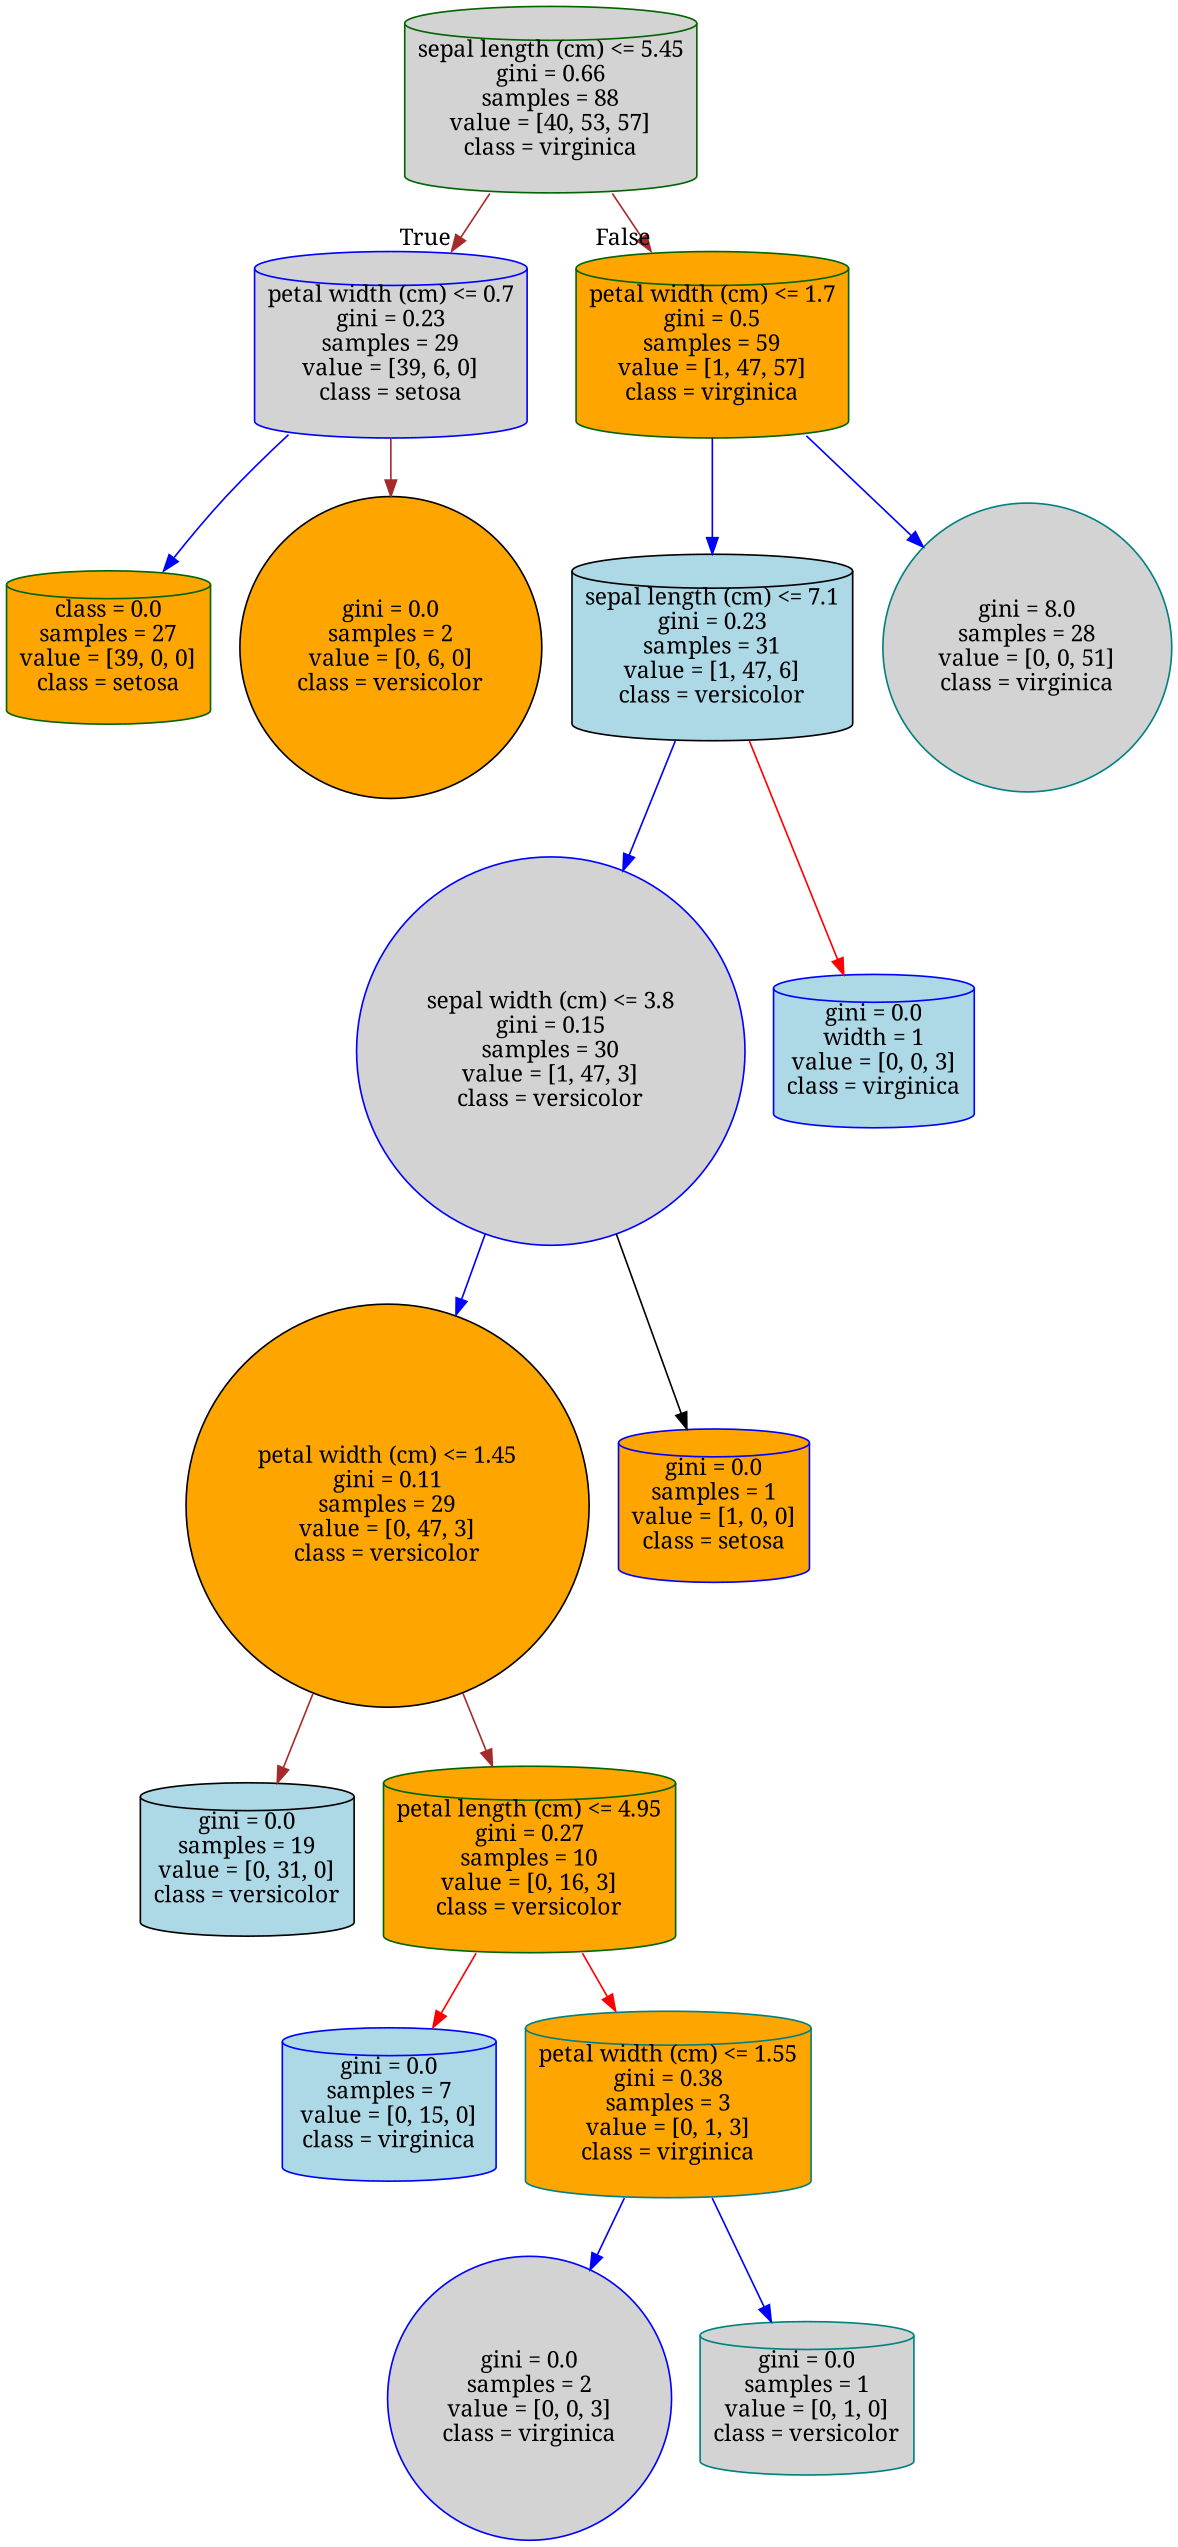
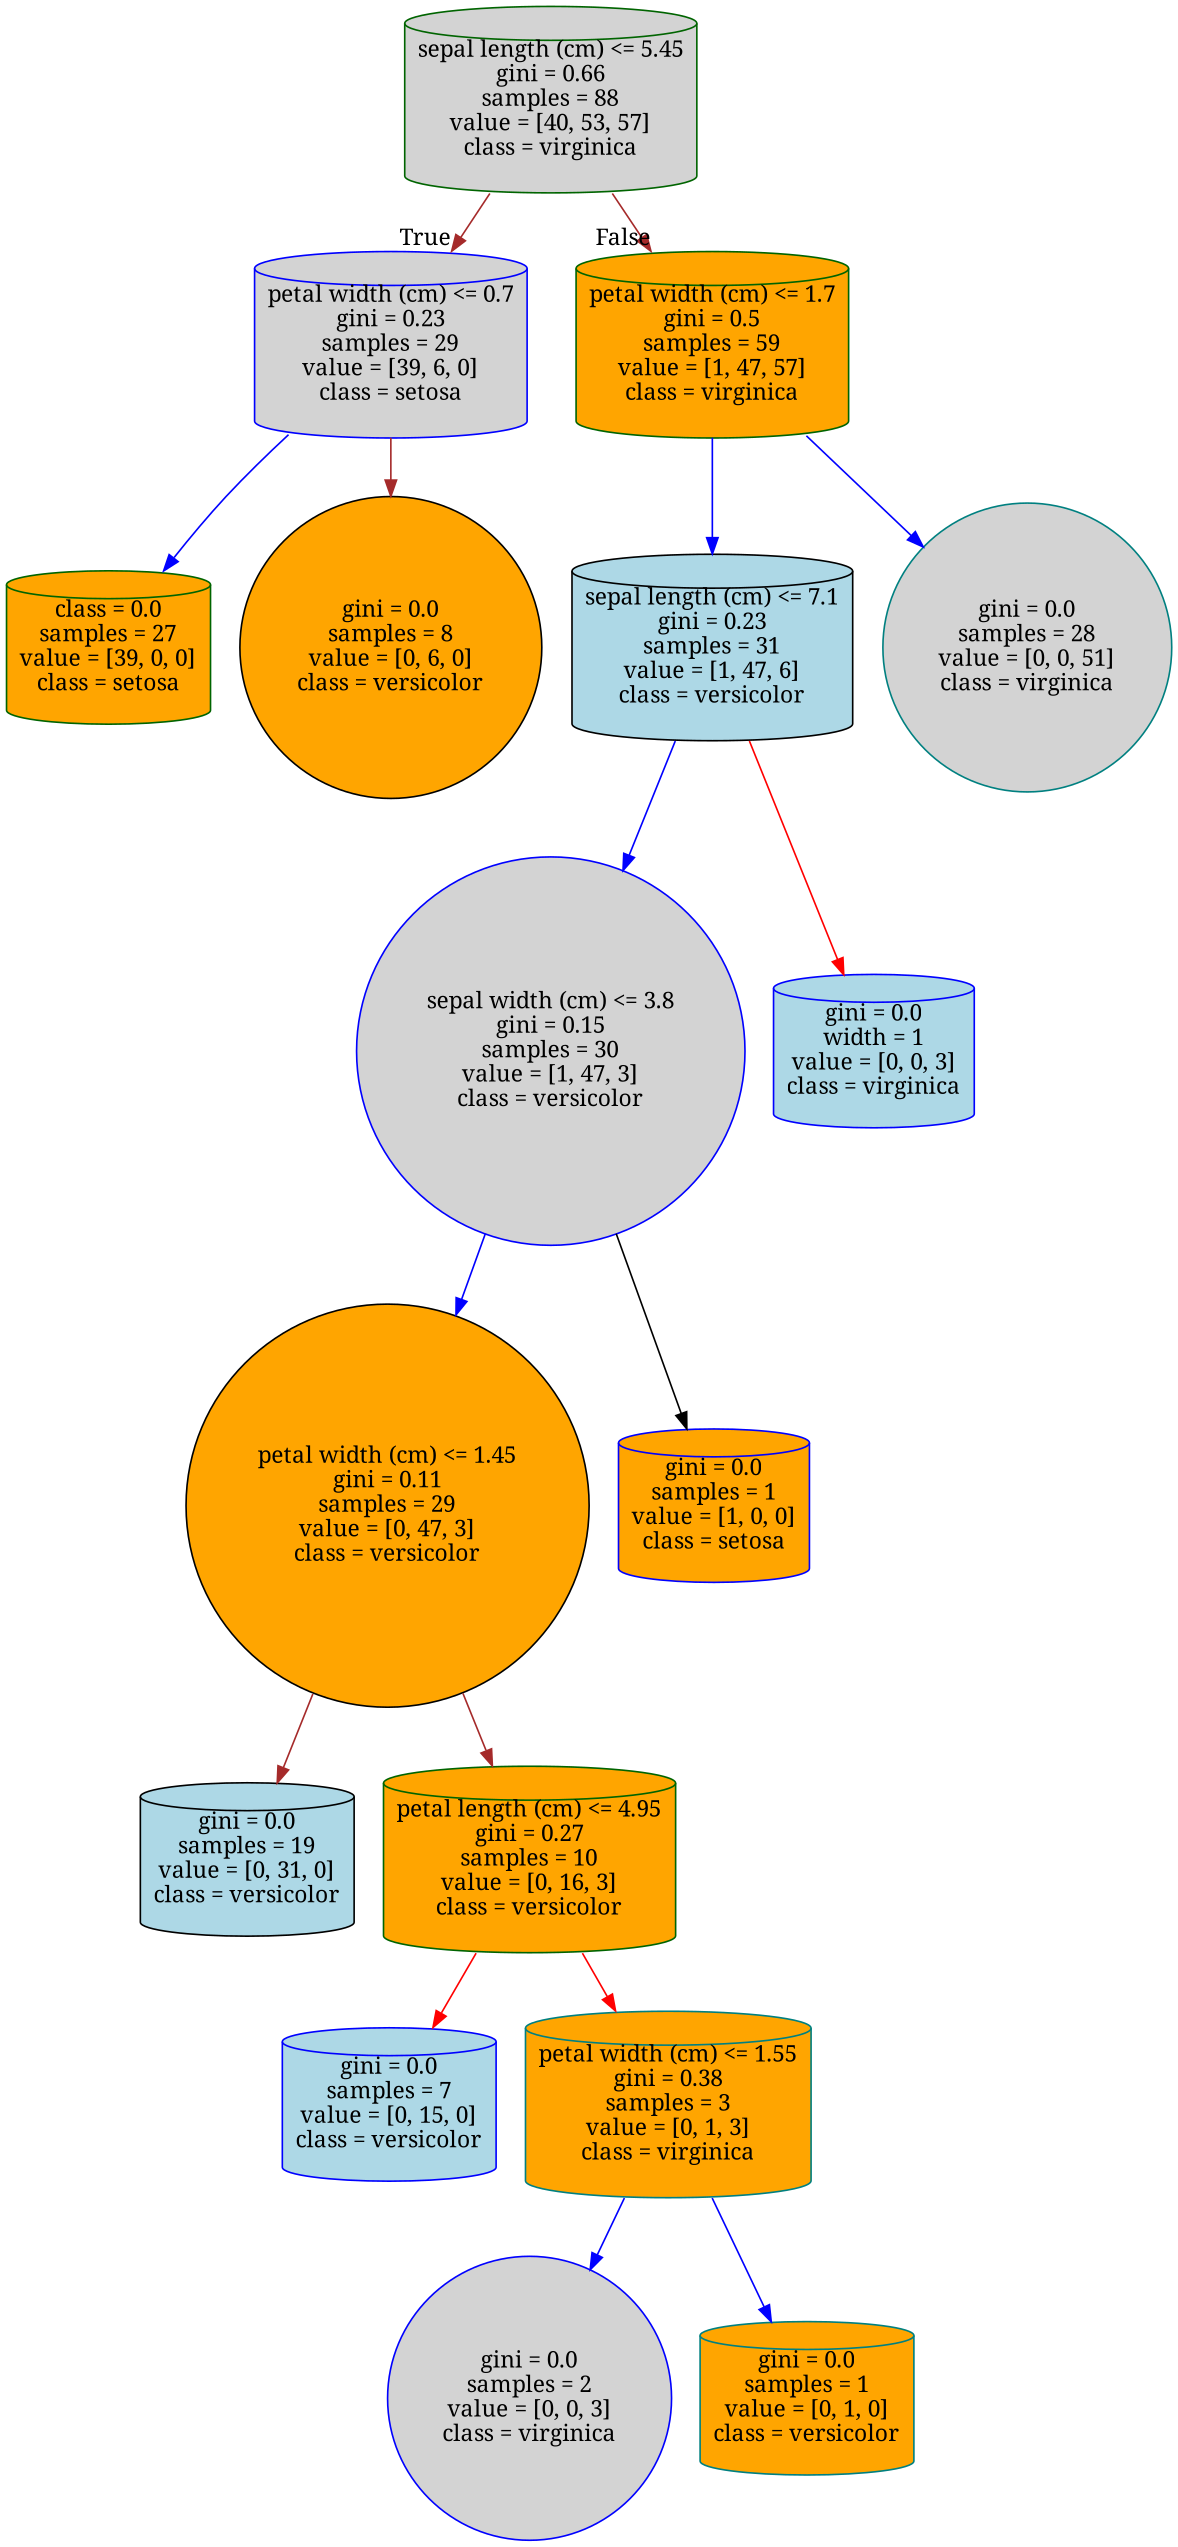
(391, 648) -> (391, 648)
(1027, 648) -> (1027, 648)
(389, 2104) -> (389, 2104)
(807, 2398) -> (807, 2398)
